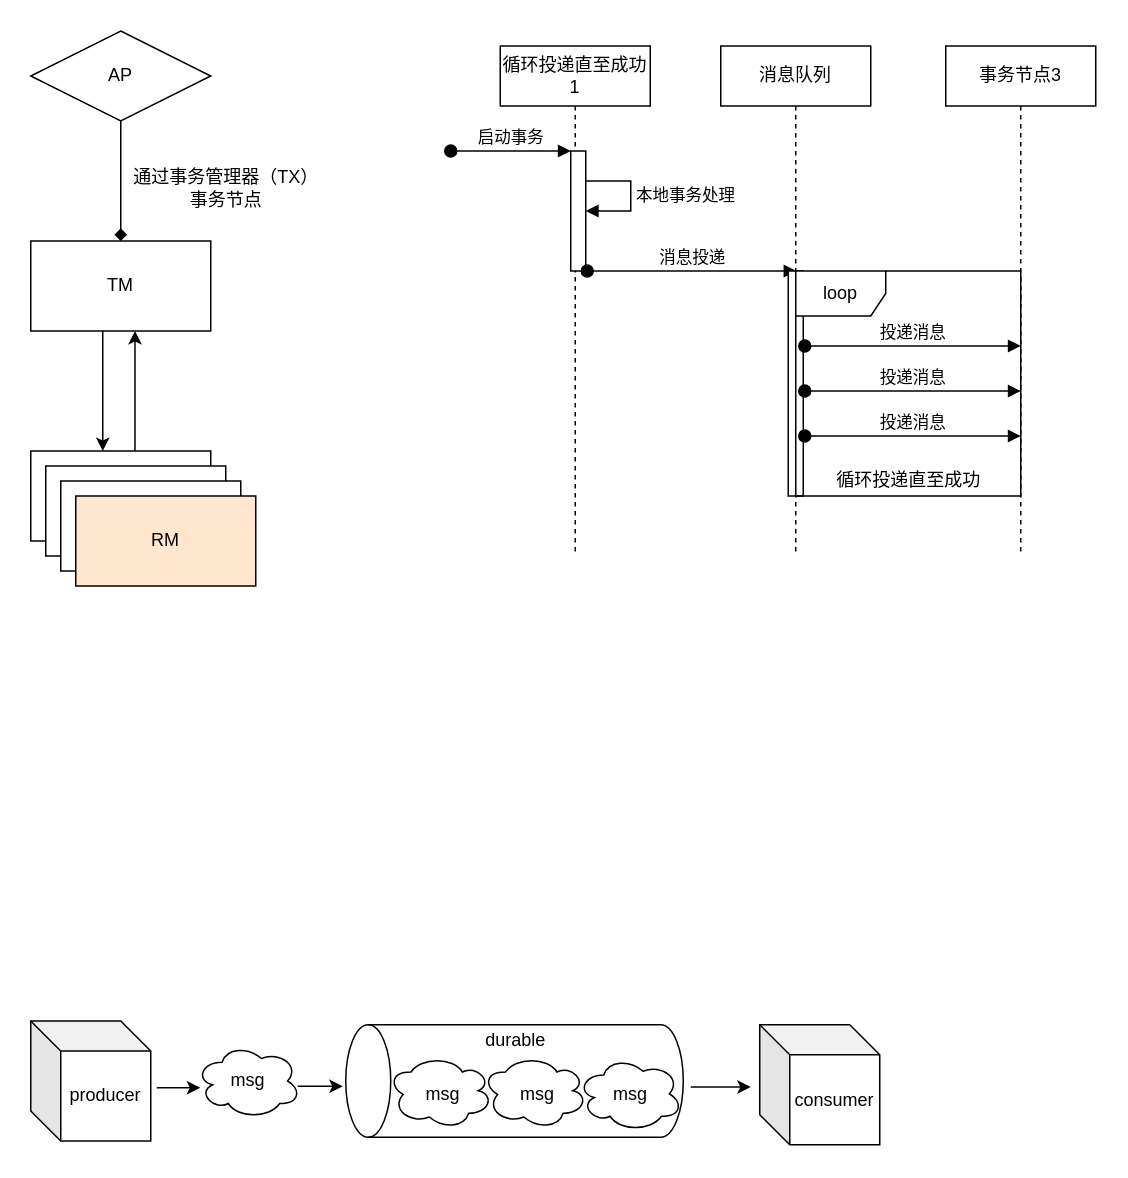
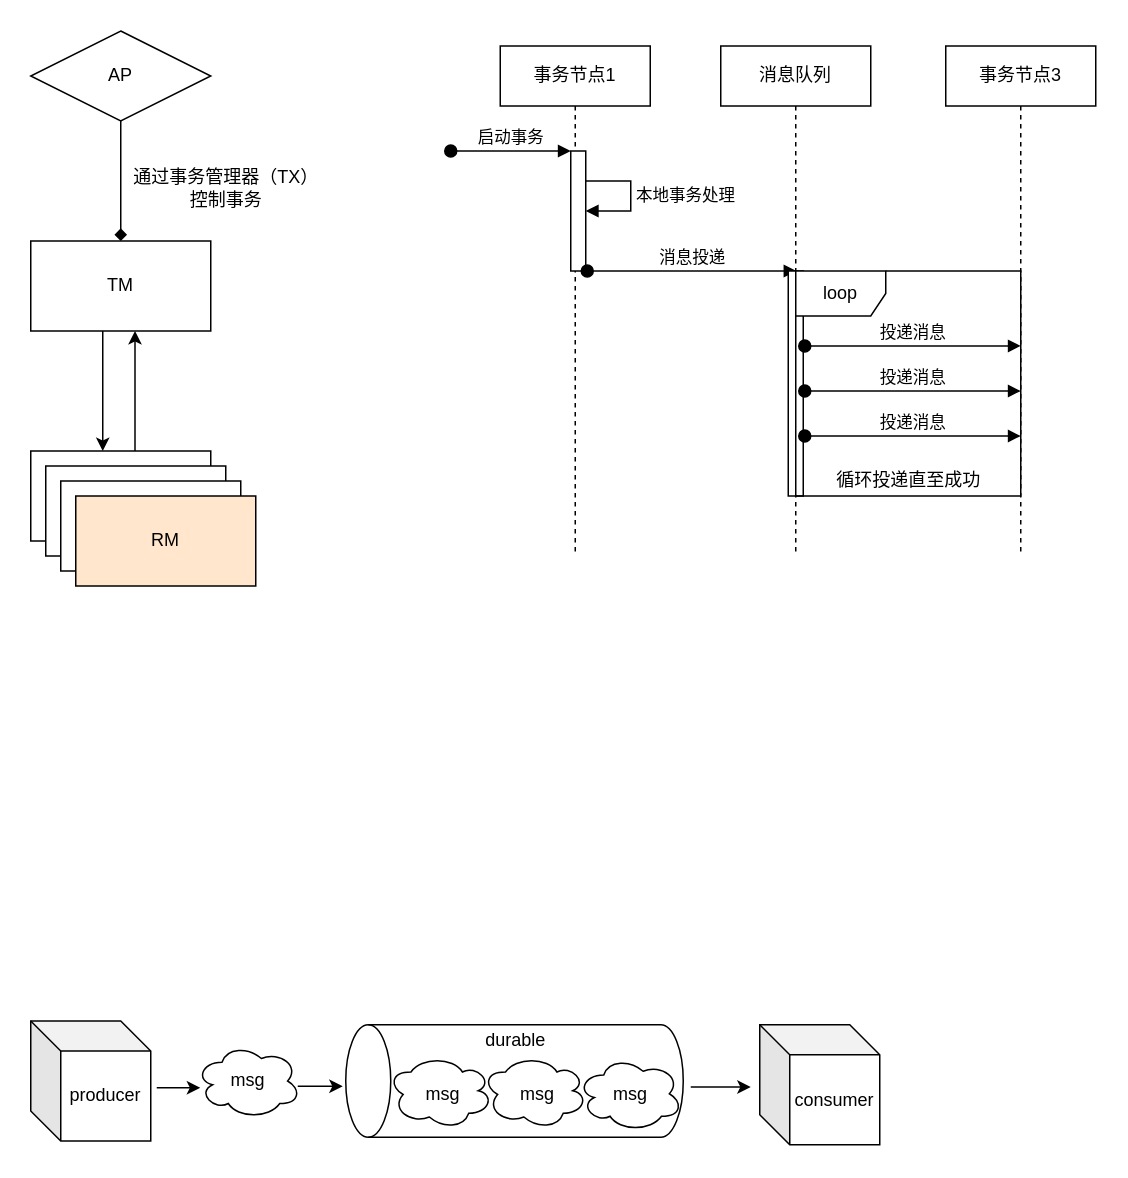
(575, 76) -> (575, 76)
(227, 188) -> (227, 188)
